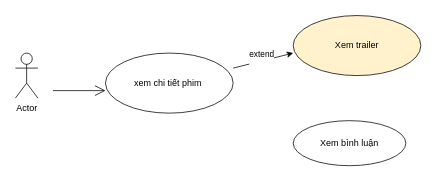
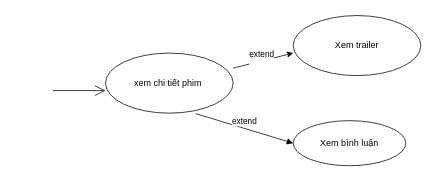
(357, 45) -> (357, 45)
(27, 75) -> none
none -> (241, 127)
